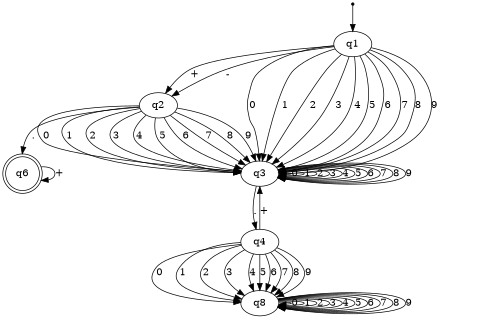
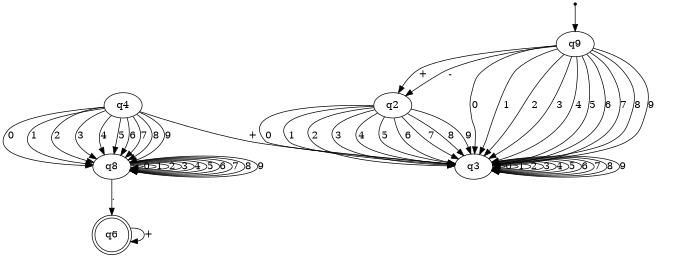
(353, 44) -> (575, 44)
(69, 116) -> (112, 194)
(253, 204) -> none
